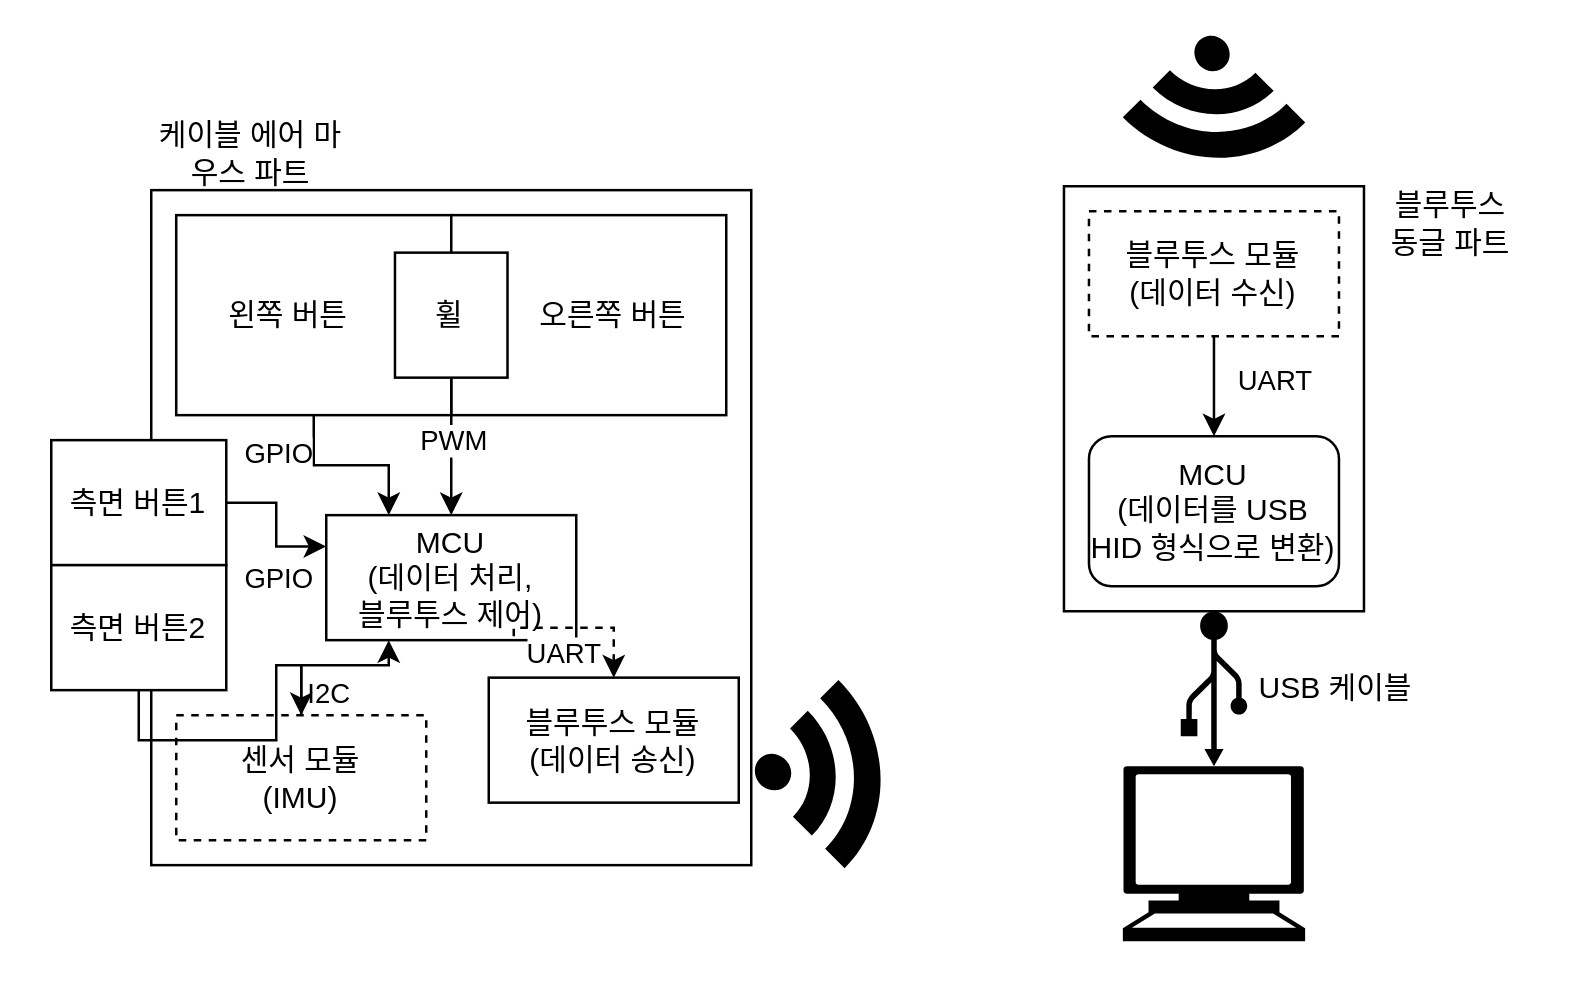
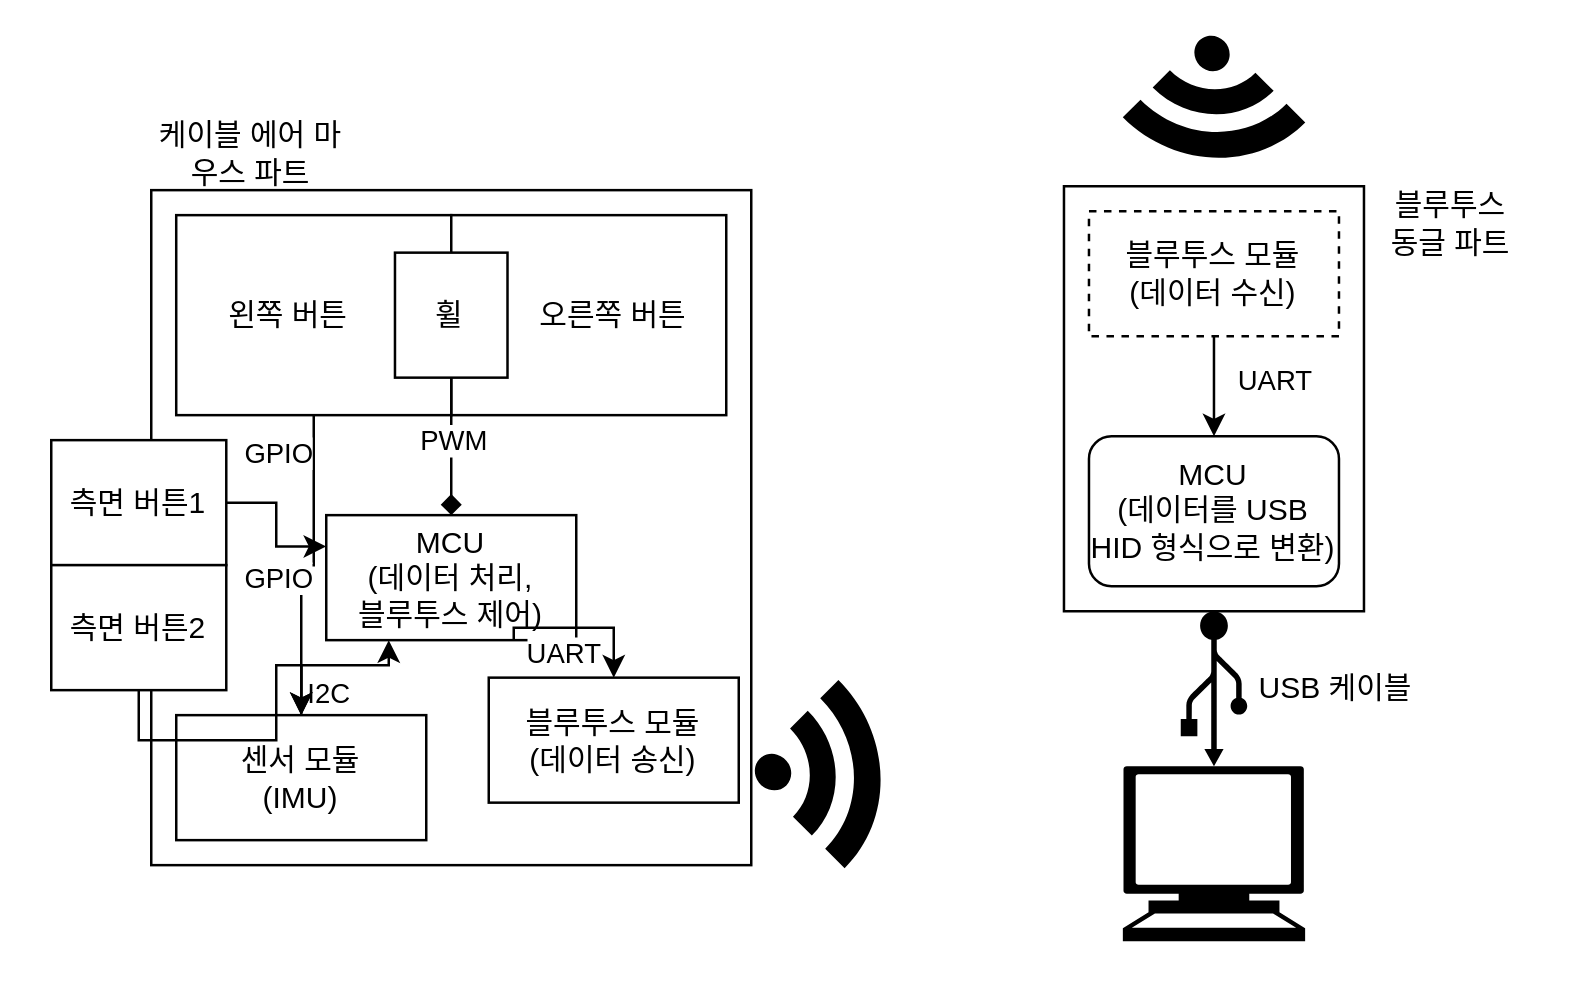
(366, 465) -> (314, 502)
(451, 496) -> (451, 495)
(571, 628) -> (571, 628)
(301, 778) -> (301, 778)
